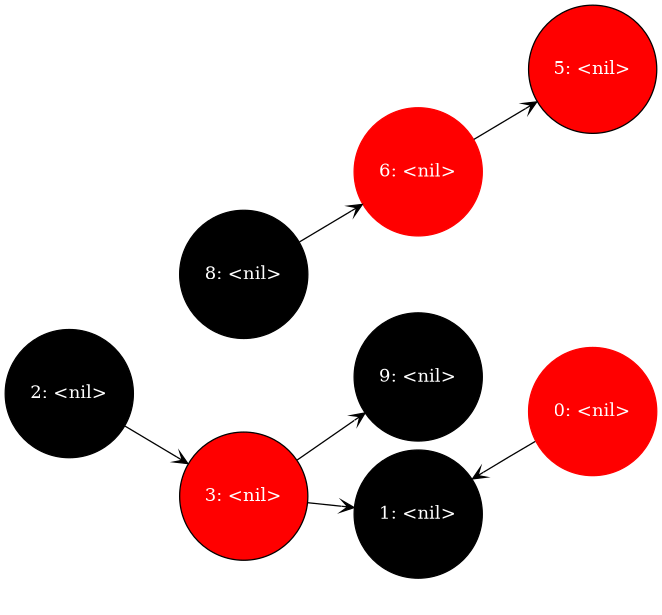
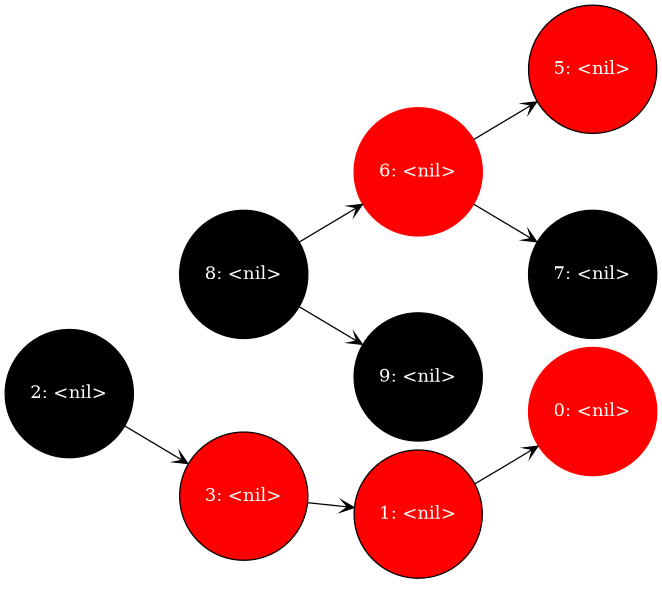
none -> (593, 274)
(326, 440) -> (325, 322)
(509, 457) -> (501, 468)
(418, 514) -> (418, 514)
